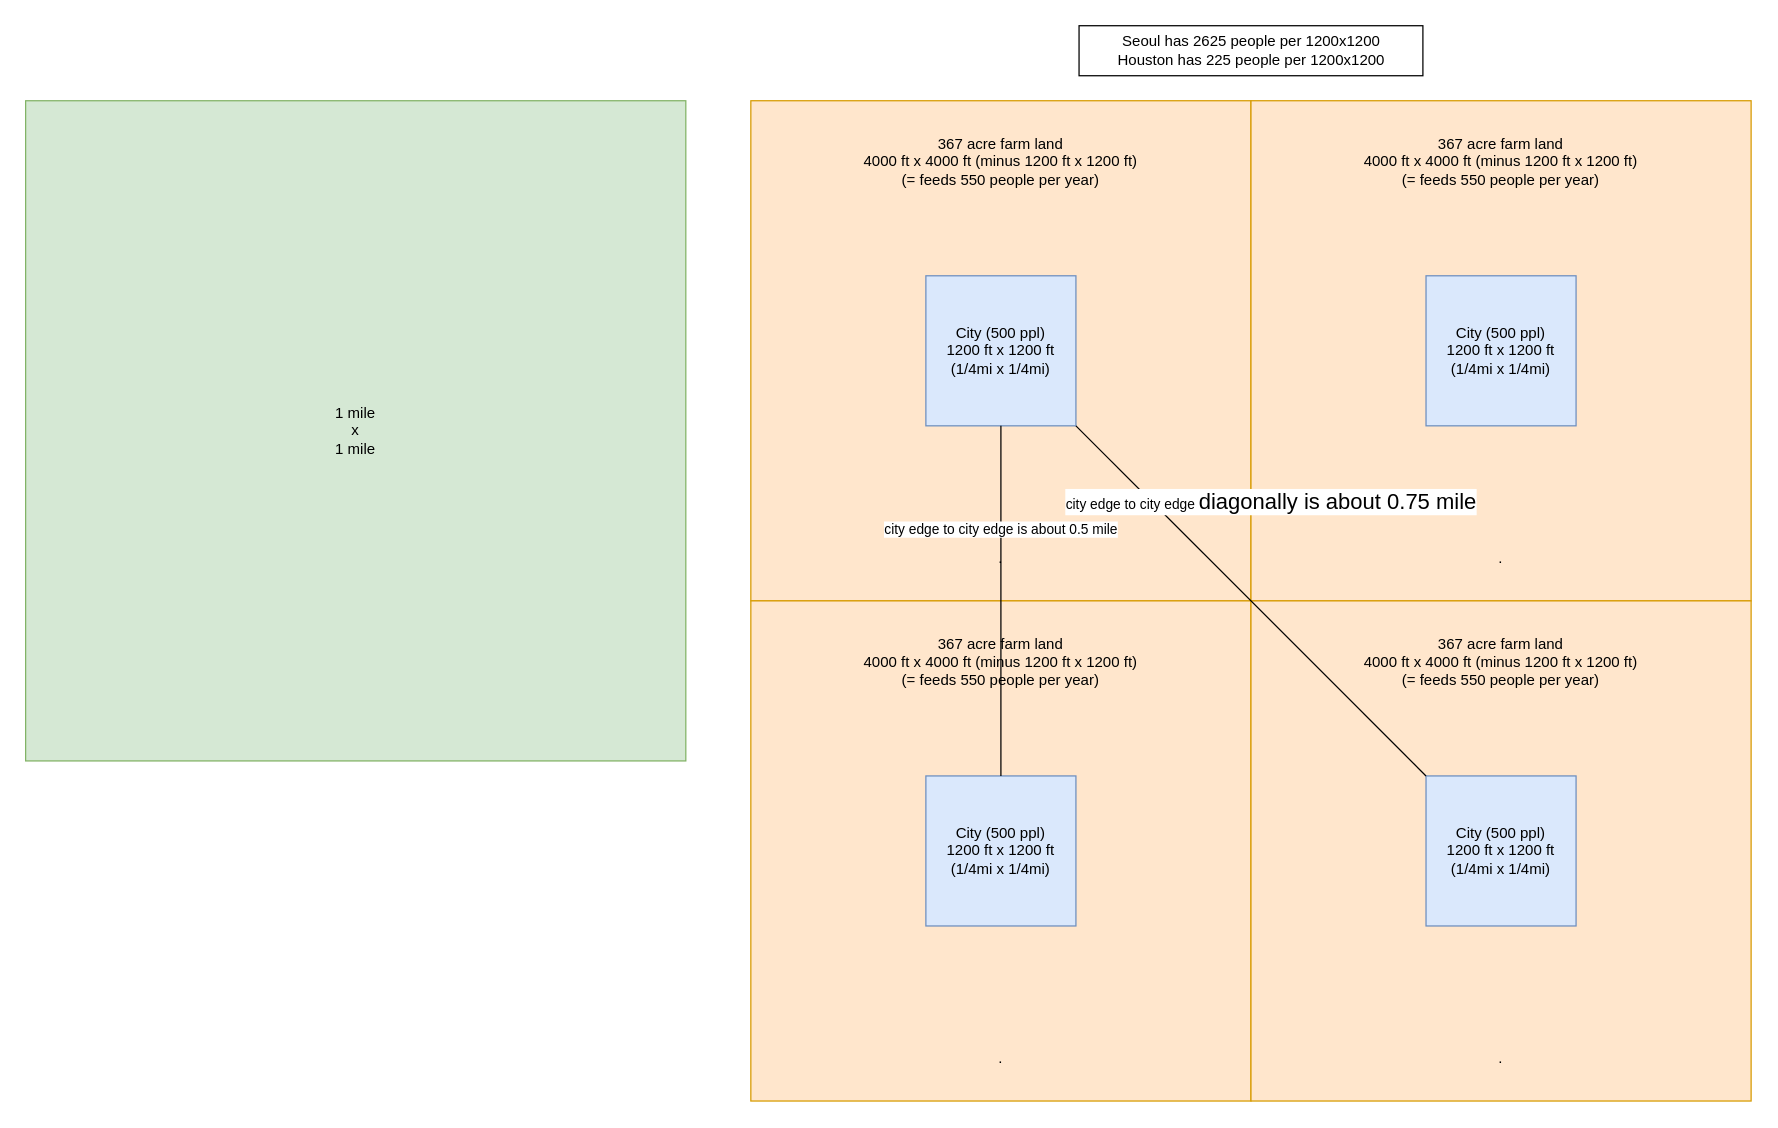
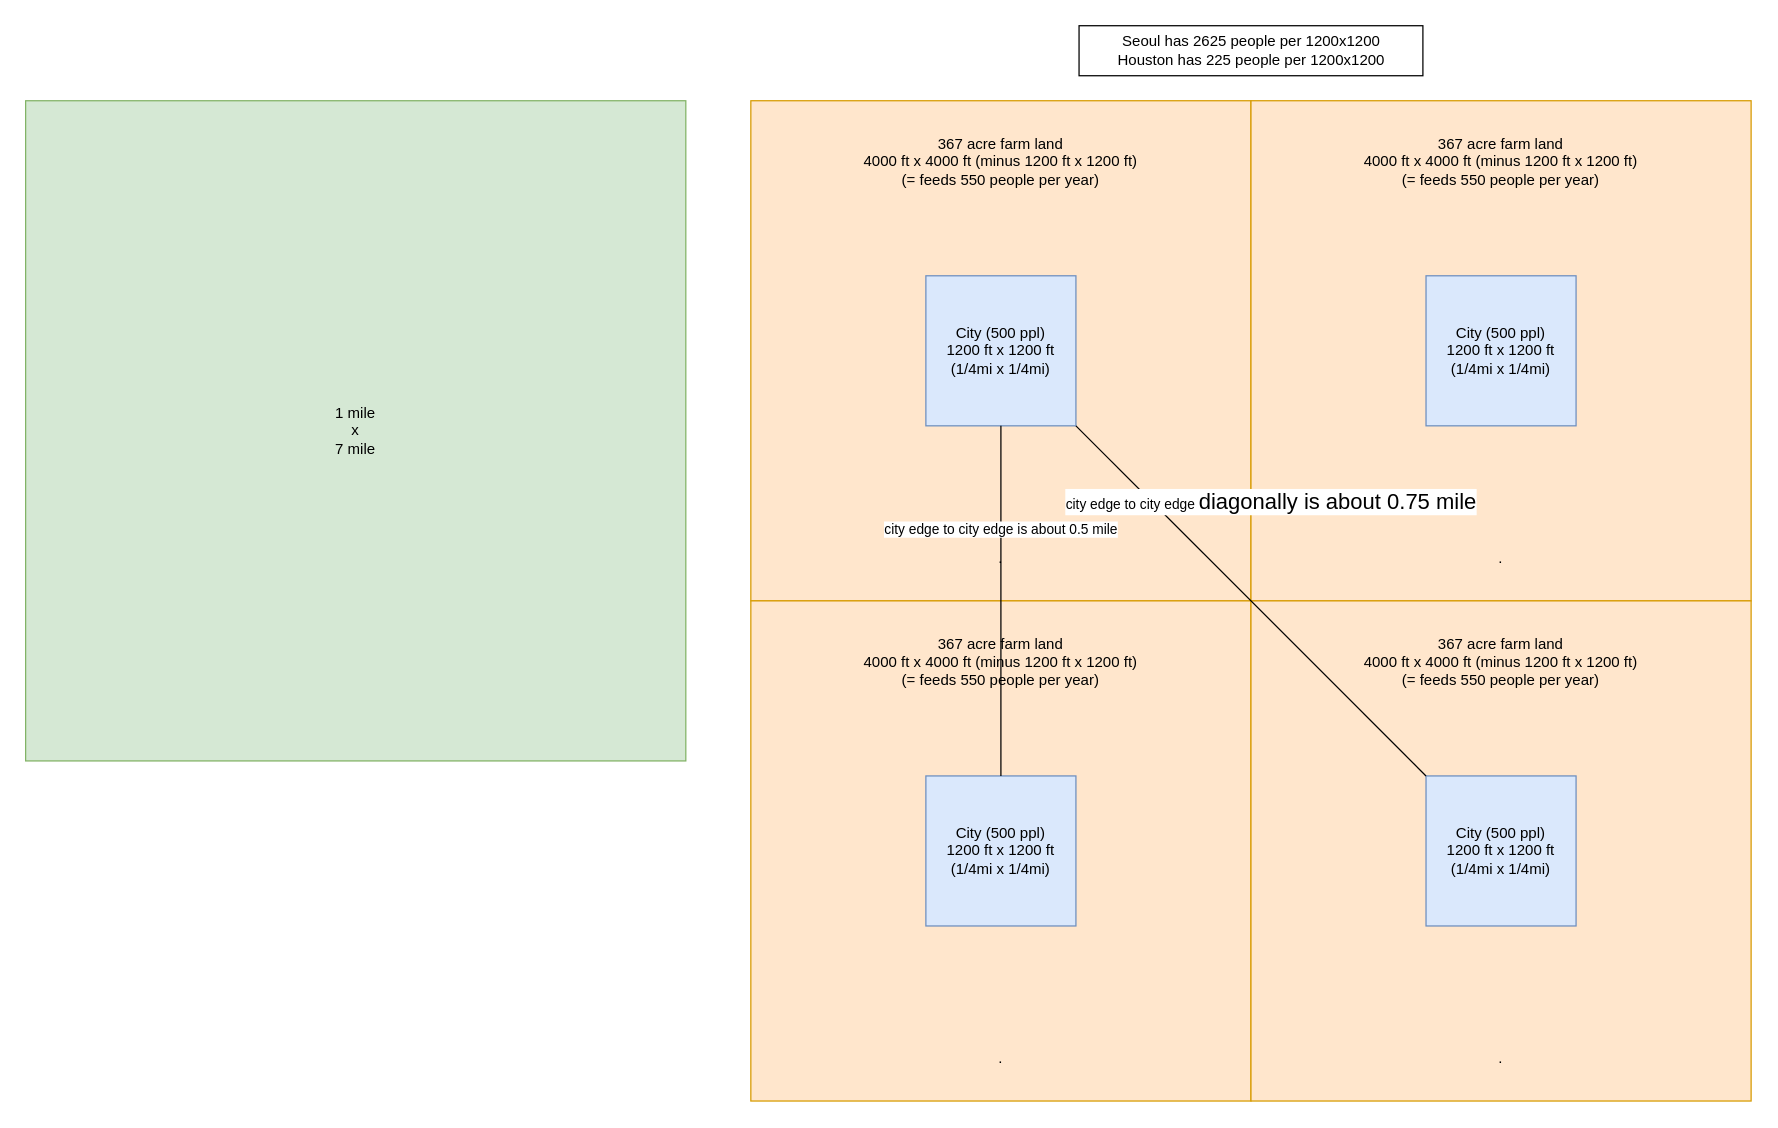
(356, 431) -> (356, 431)
